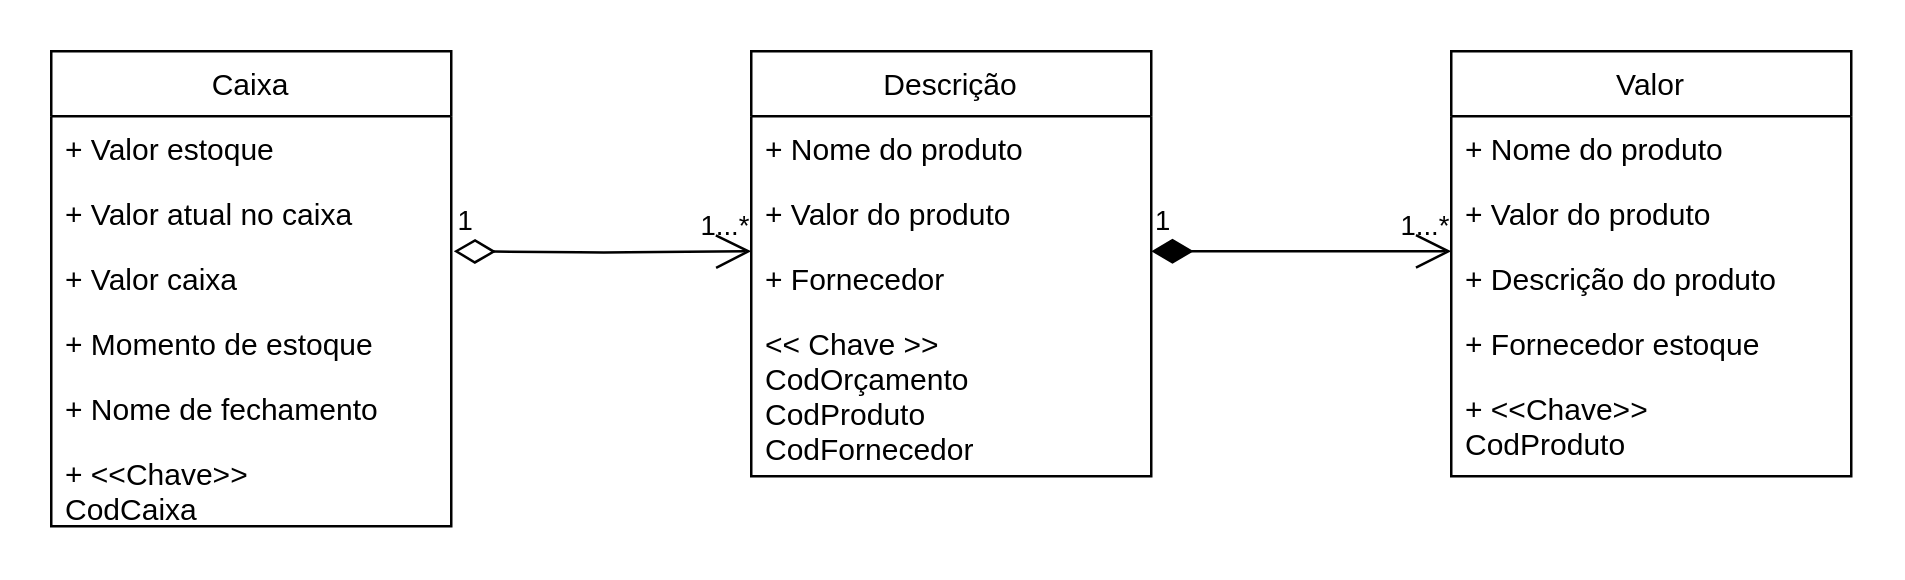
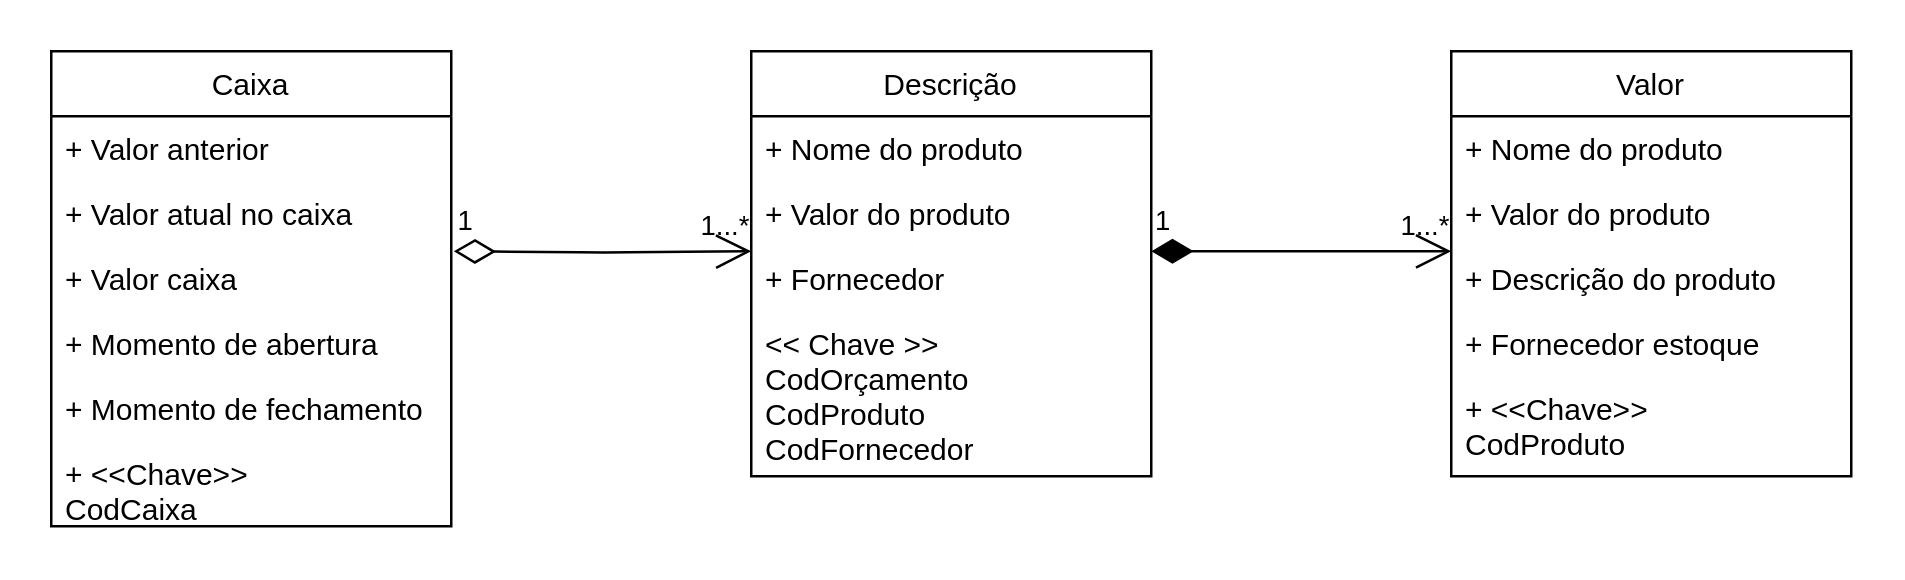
(179, 150) -> (184, 150)
(221, 345) -> (230, 345)
(221, 410) -> (247, 410)
